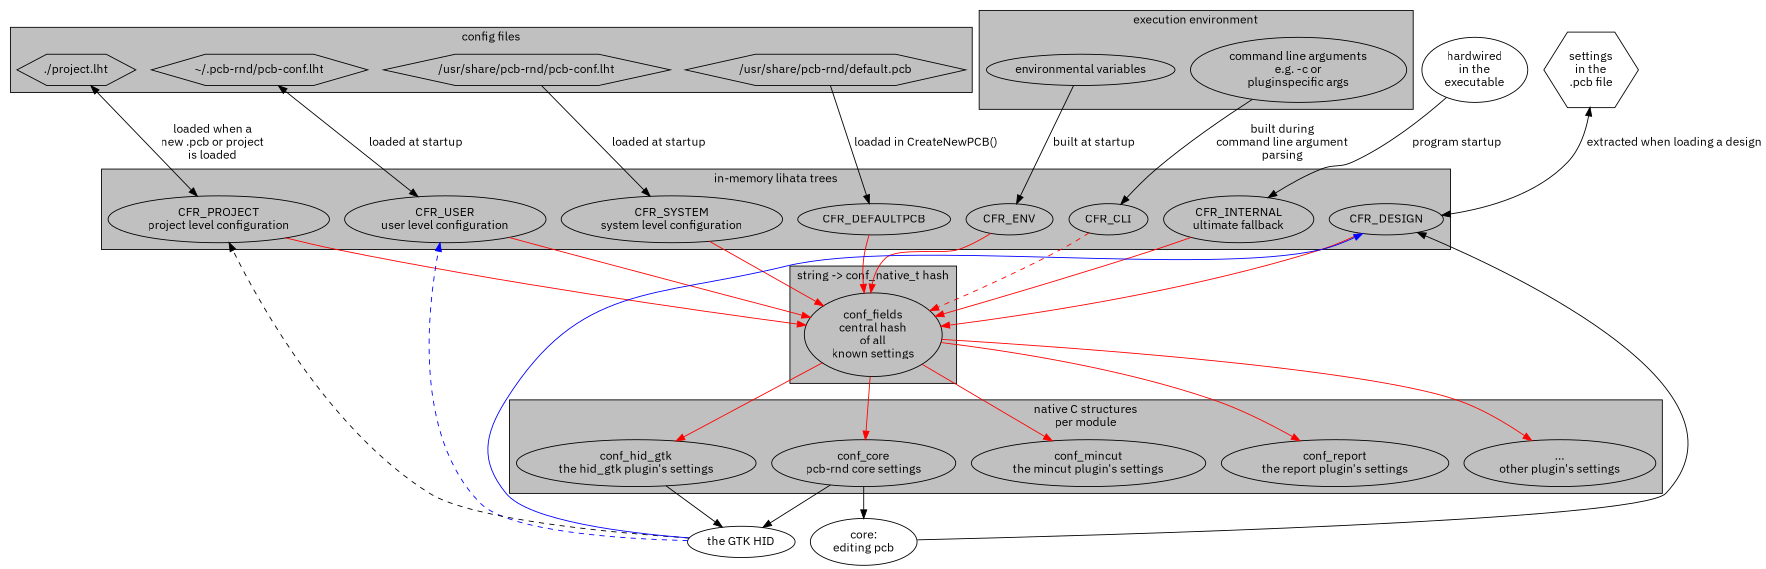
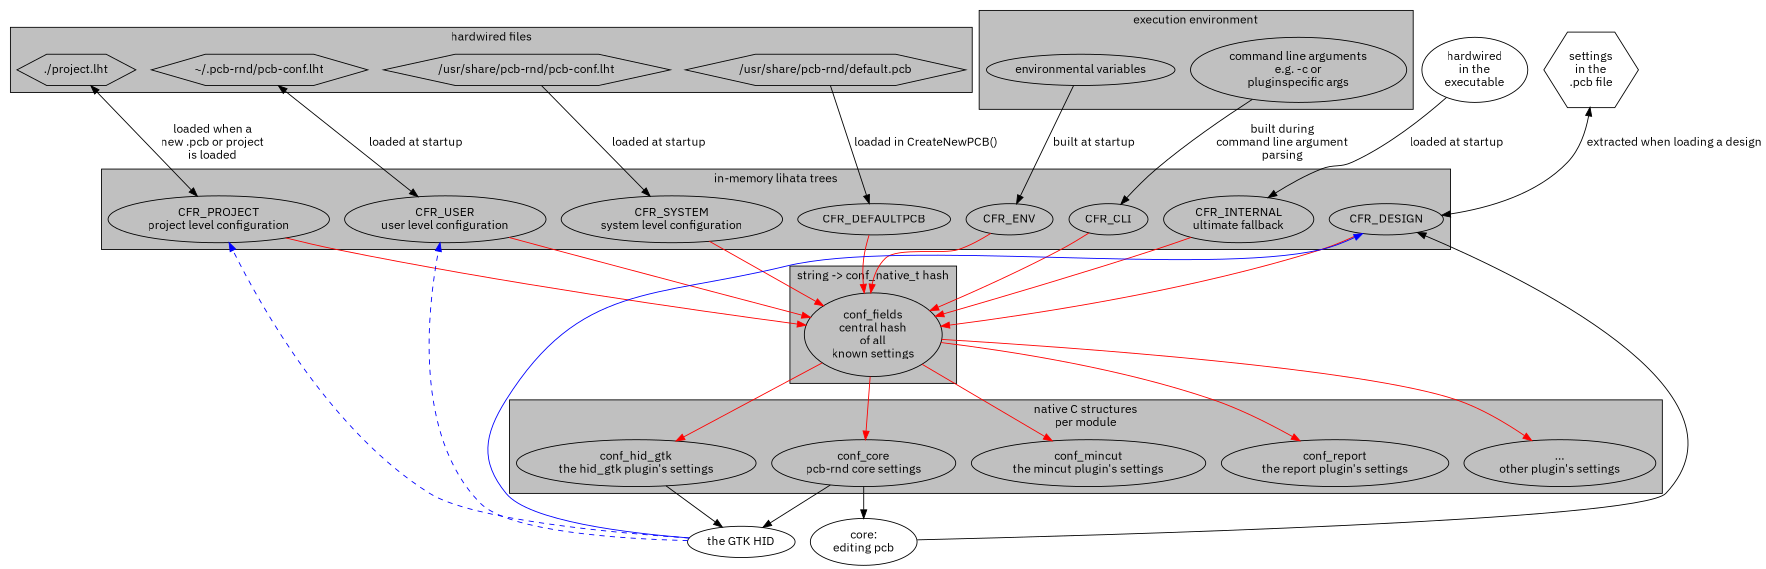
(491, 37) -> (491, 37)
(1457, 143) -> (1457, 143)
(1015, 273) -> (1015, 273)
(409, 478) -> (409, 478)
